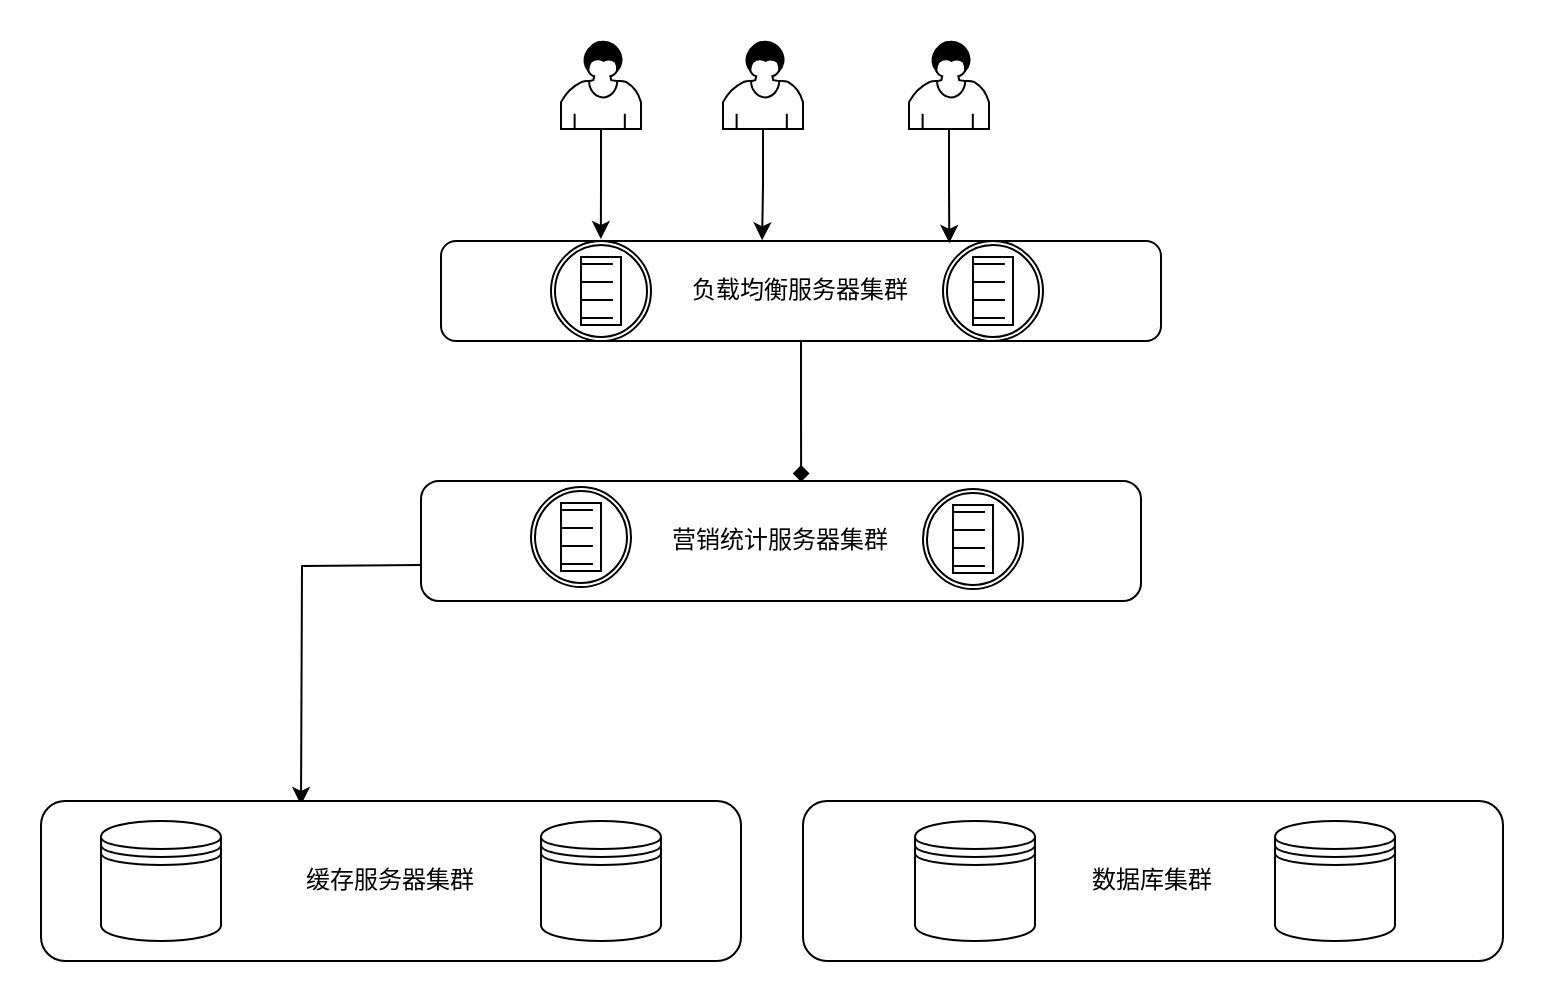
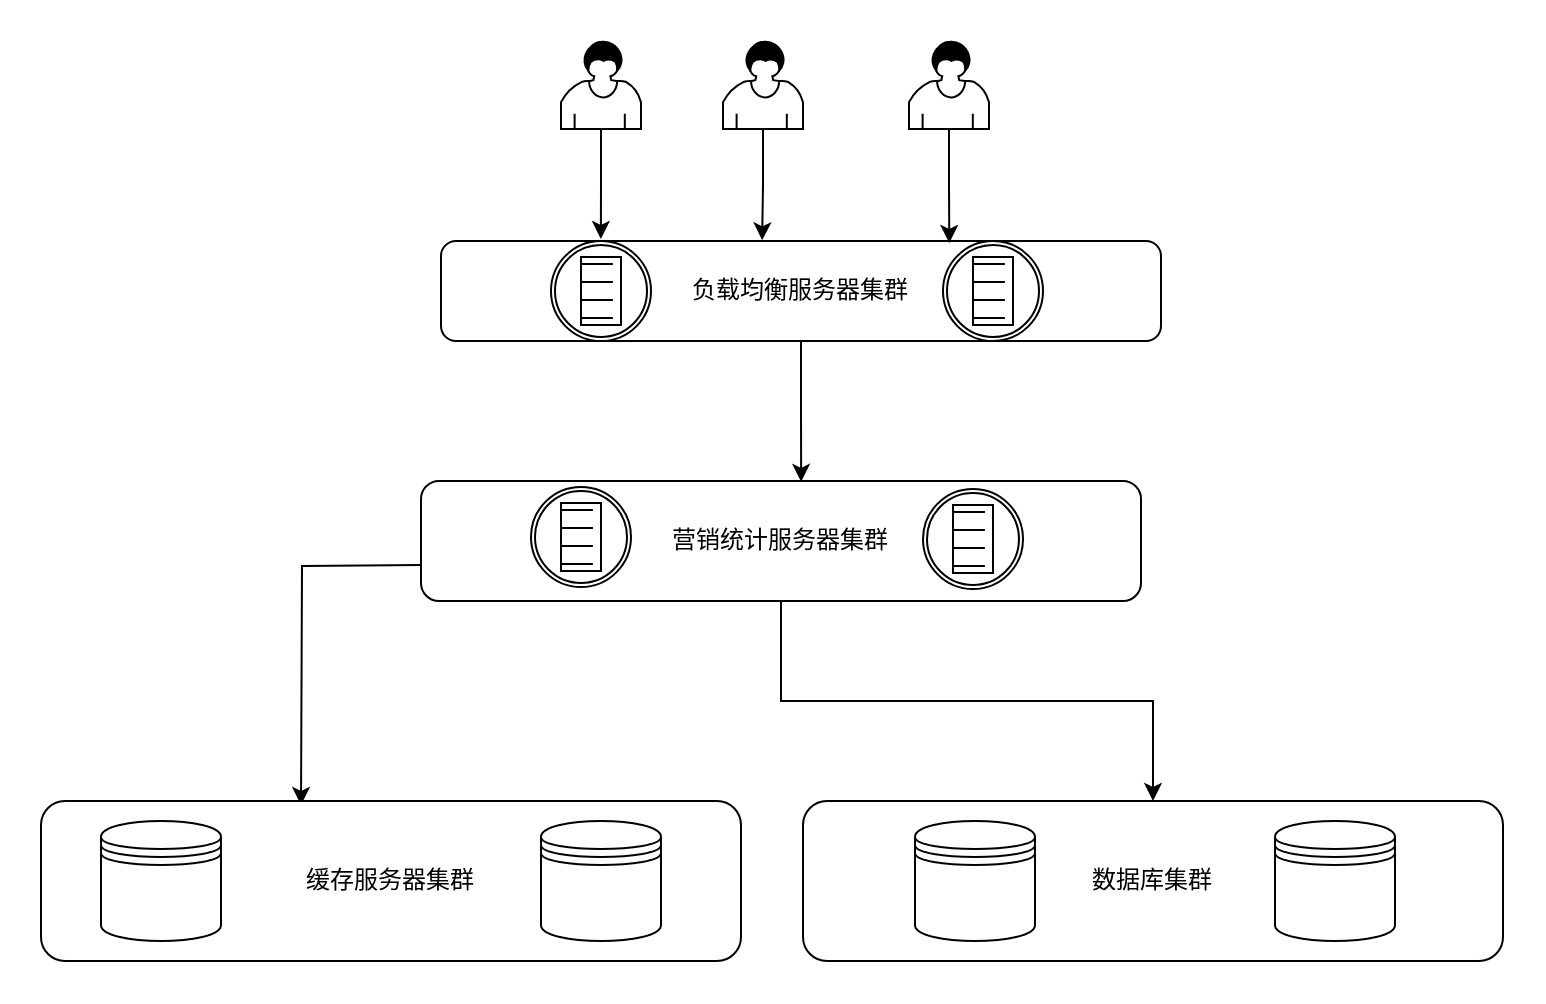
(801, 465) -> (801, 466)
none -> (960, 701)
